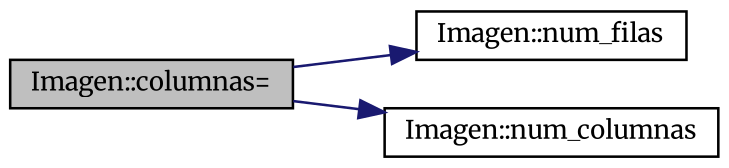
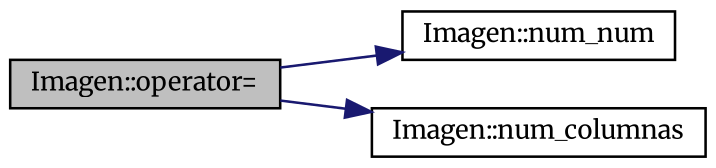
(551, 36) -> (539, 36)
(152, 84) -> (145, 84)
